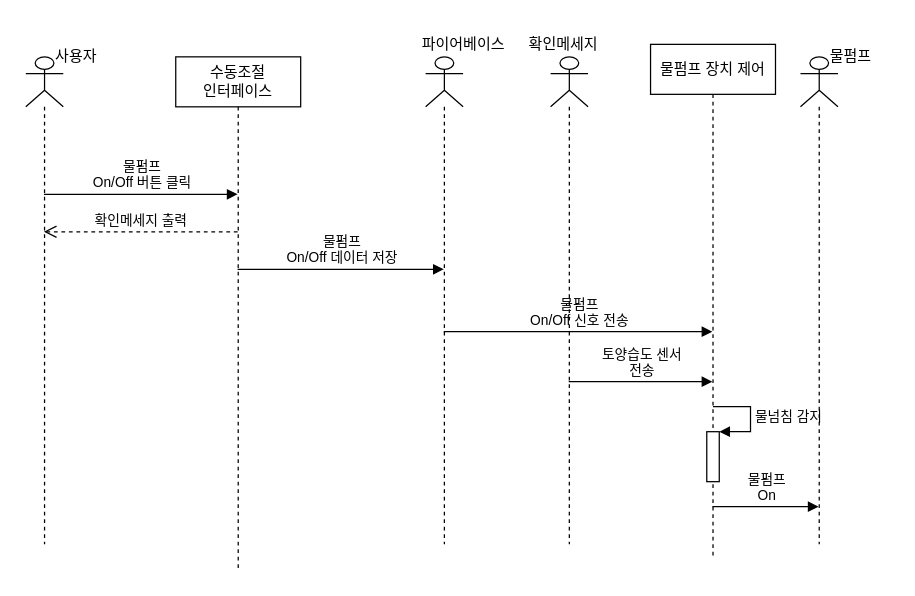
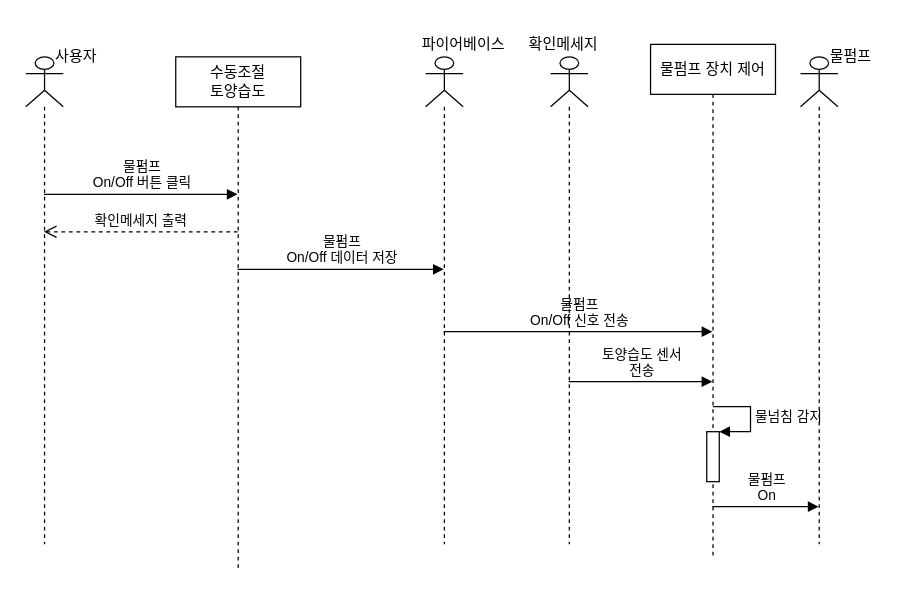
(238, 82) -> (238, 82)
